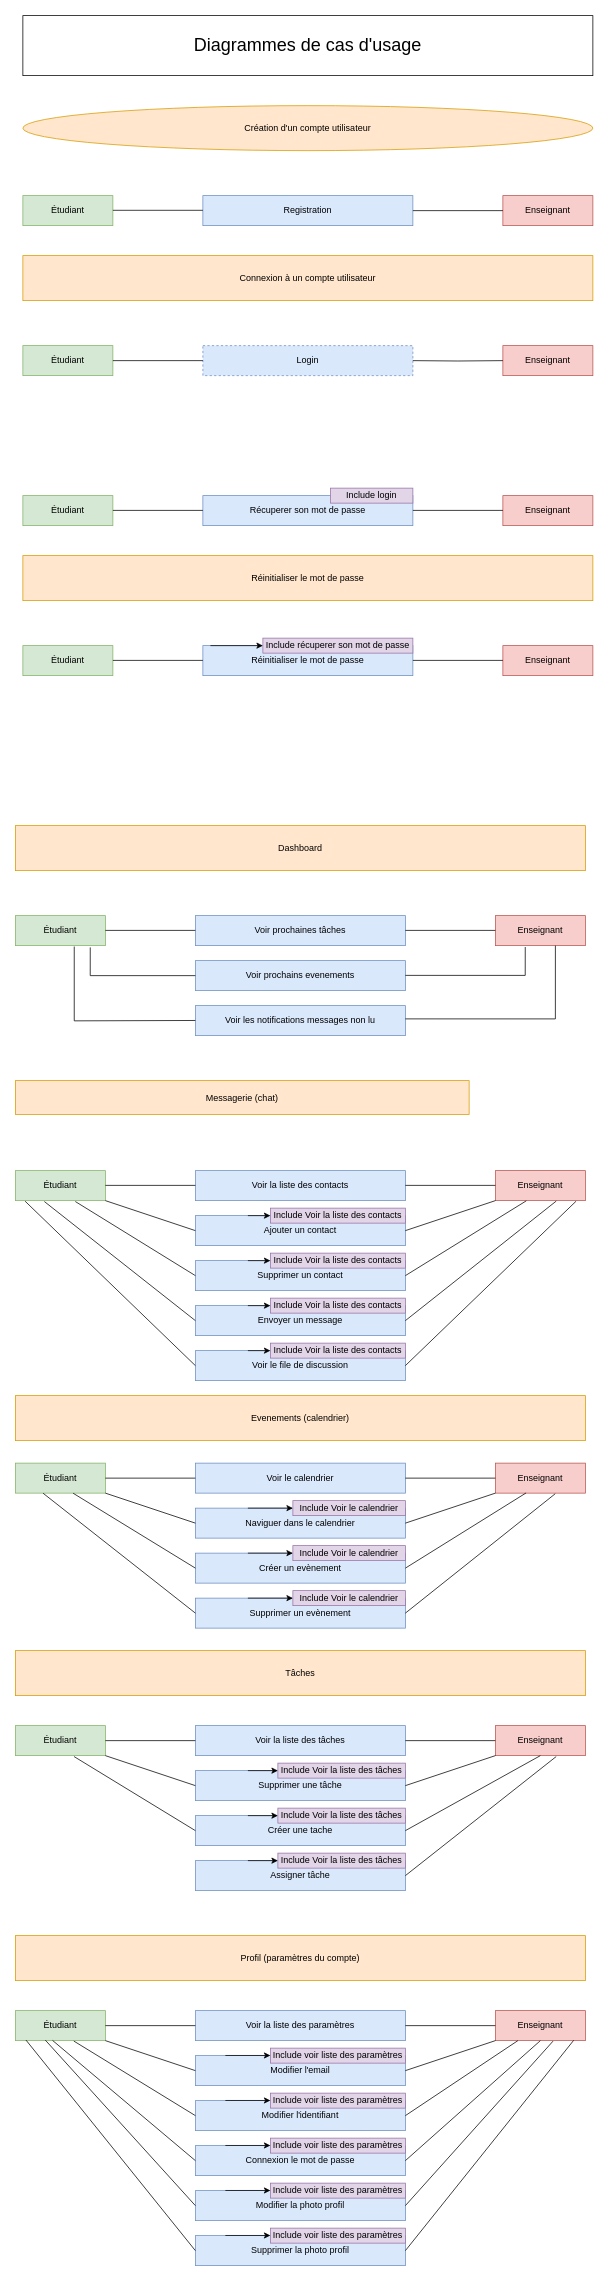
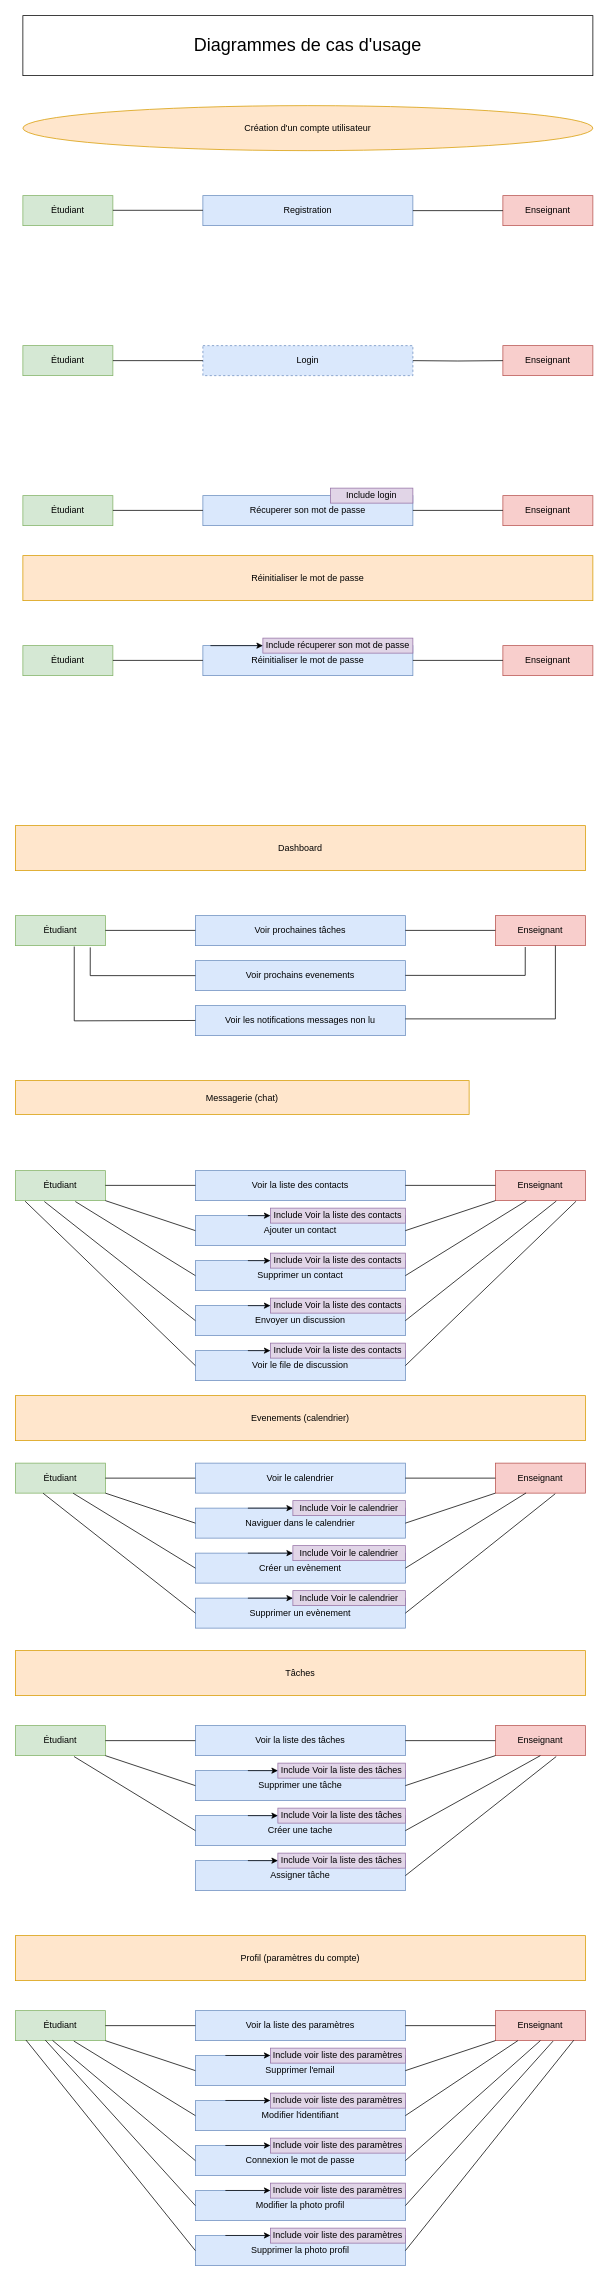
(308, 278) -> none
(300, 1320) -> (300, 1320)
(300, 2070) -> (300, 2070)
